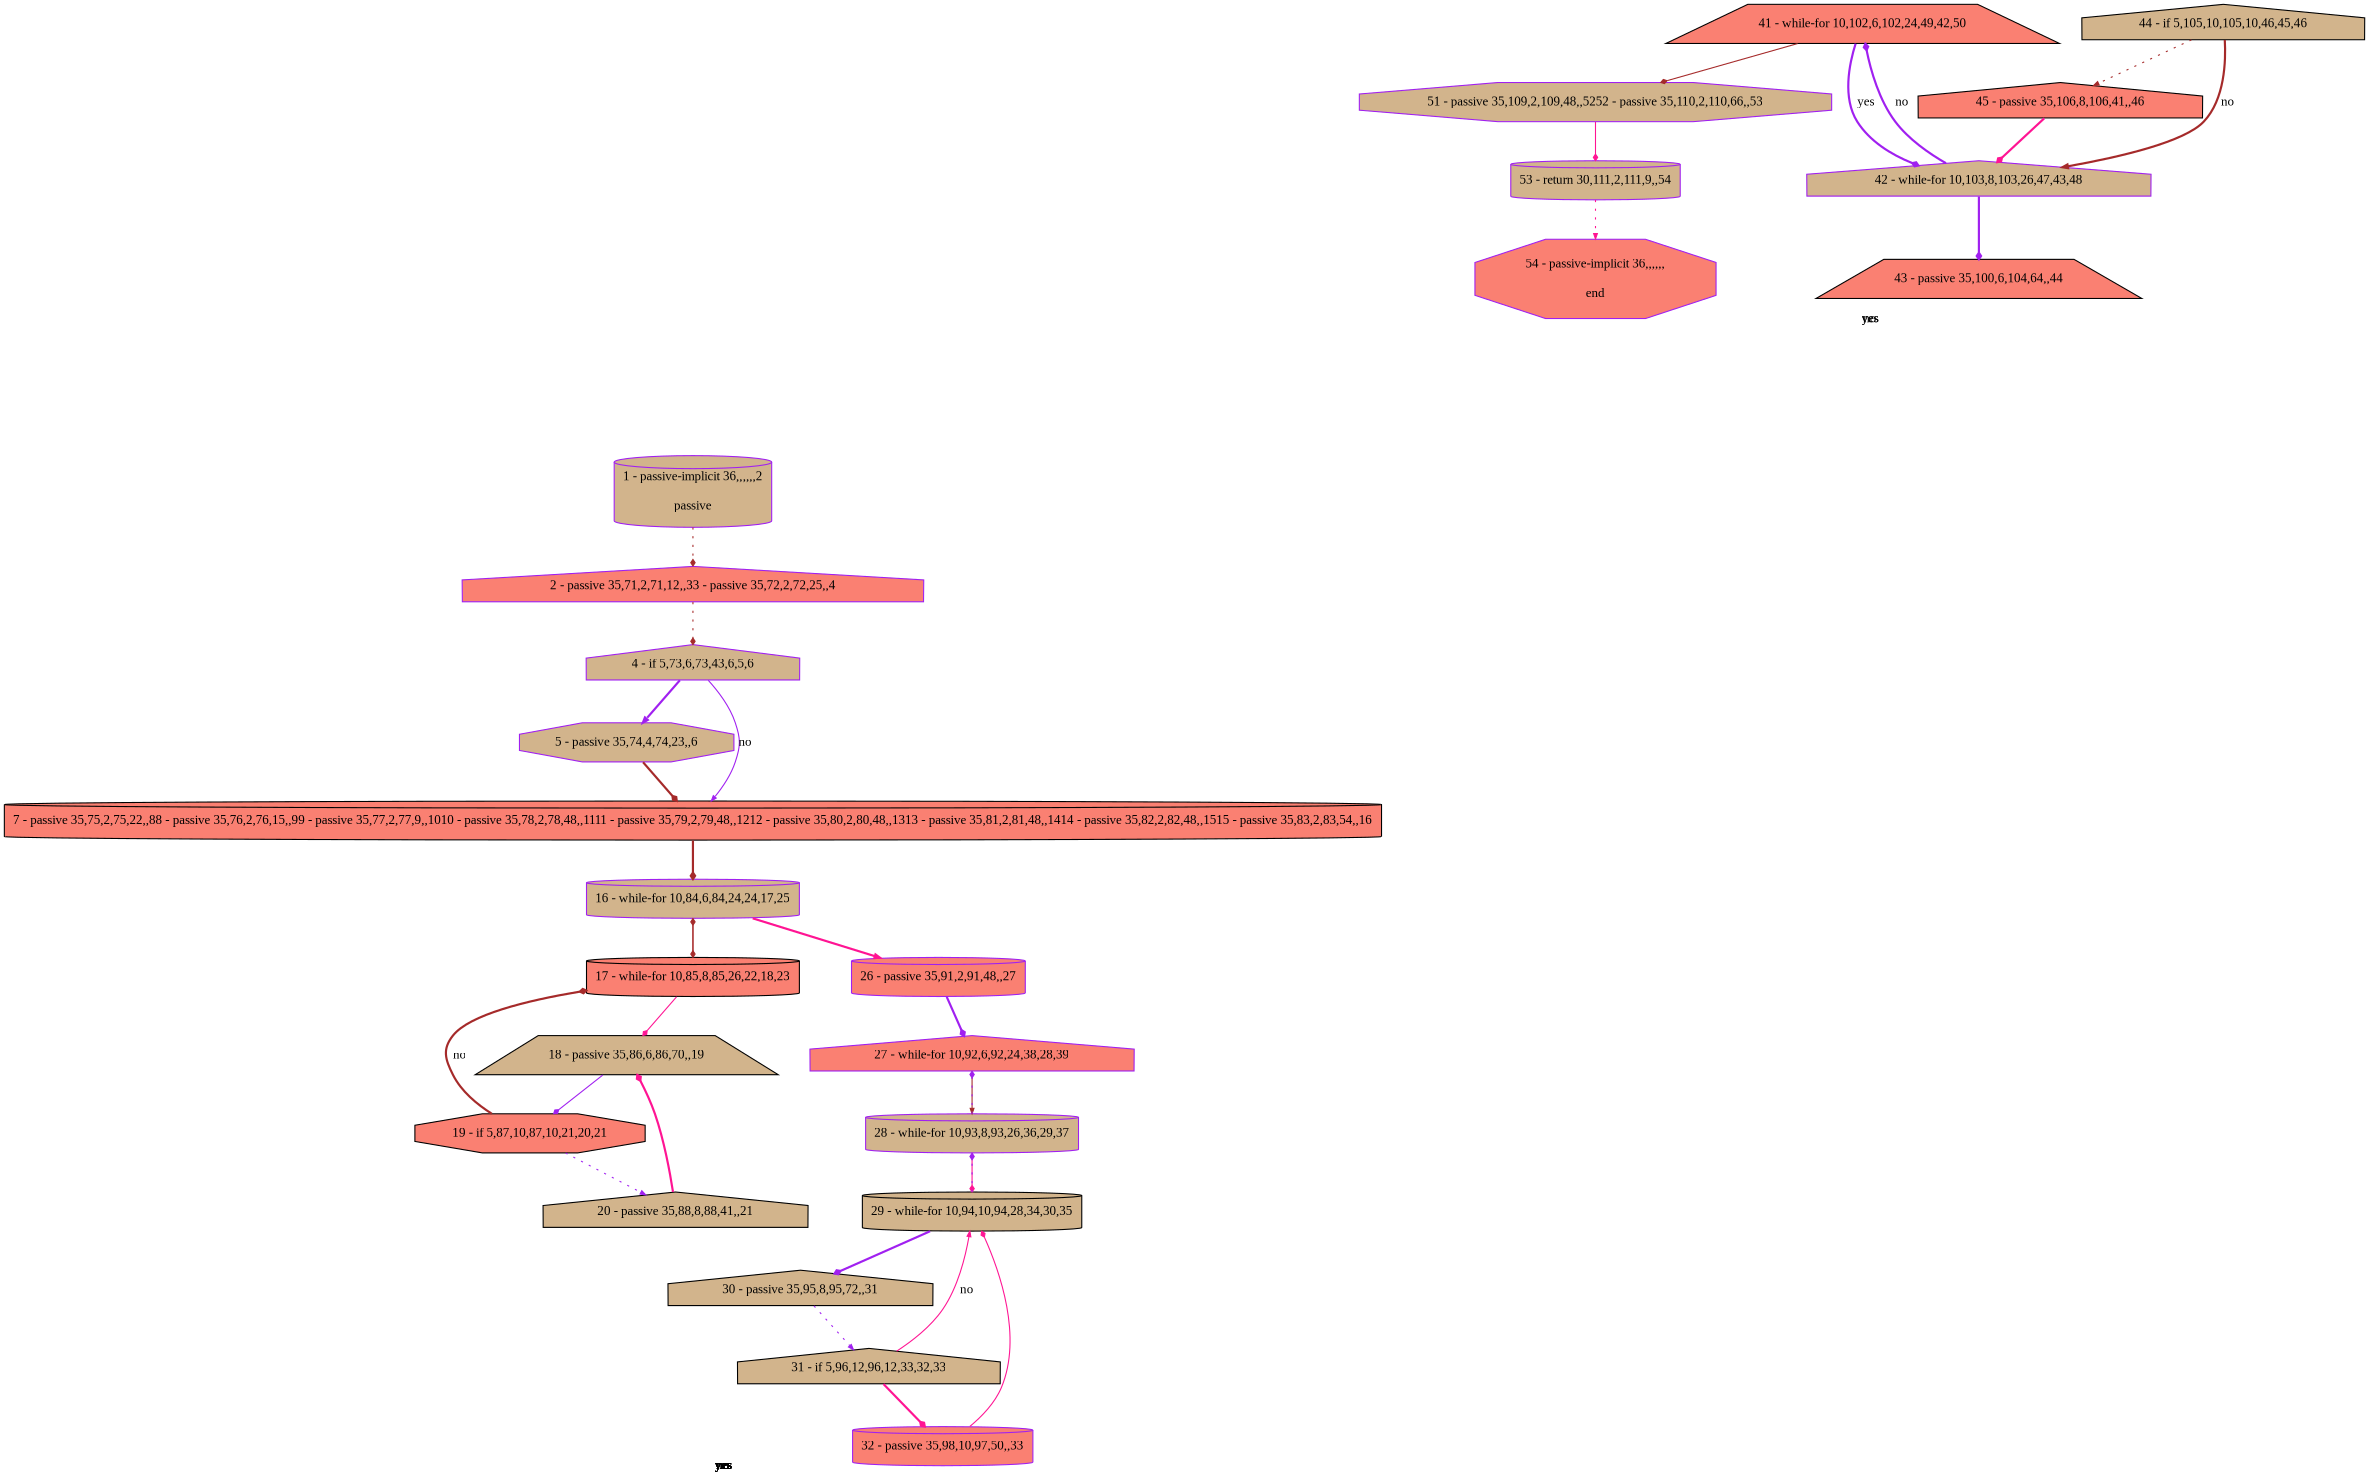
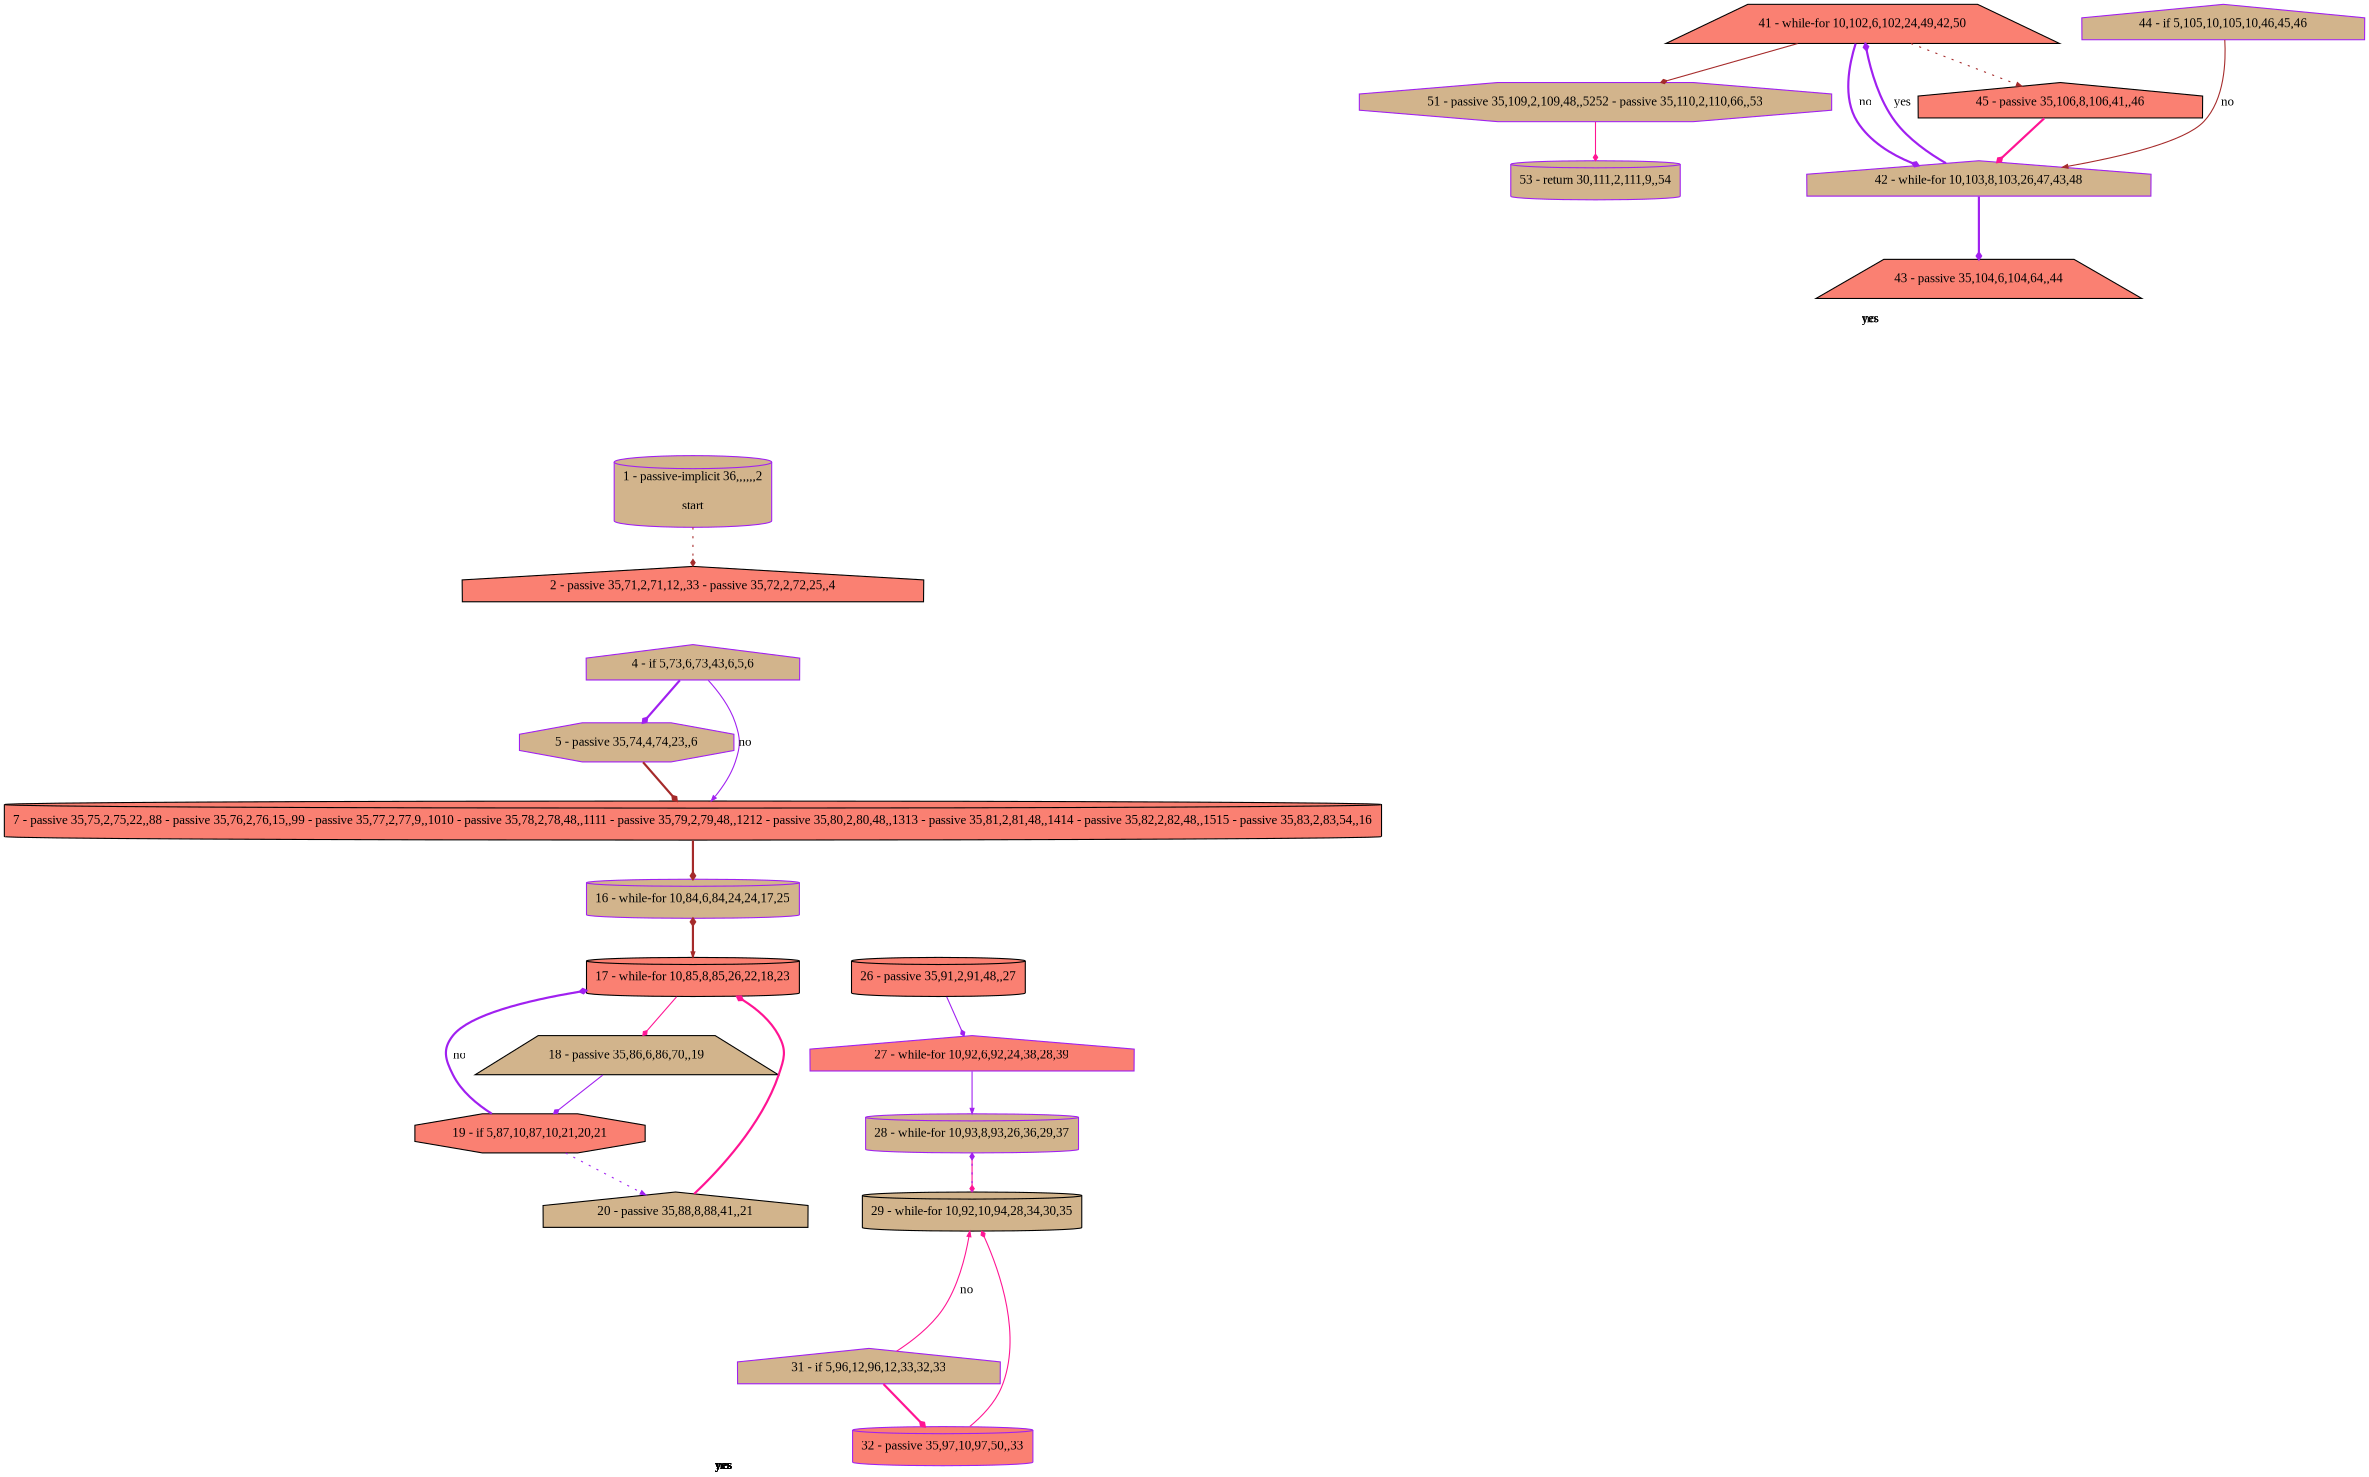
(2223, 24) -> (2223, 24)
(2145, 62) -> (1964, 64)
(1866, 102) -> (1866, 102)
(1902, 102) -> (1902, 102)
(2179, 137) -> (2179, 137)
(1595, 279) -> none
(1979, 279) -> (1979, 279)
(693, 491) -> (693, 491)
(693, 586) -> (693, 586)
(693, 620) -> none
(664, 699) -> (664, 699)
(693, 935) -> (693, 935)
(814, 937) -> none
(693, 941) -> (693, 941)
(938, 977) -> (938, 977)
(954, 1013) -> (954, 1013)
(468, 1024) -> (468, 1024)
(972, 1090) -> (972, 1090)
(972, 1096) -> none
(661, 1135) -> (768, 1100)
(972, 1212) -> (972, 1212)
(800, 1290) -> none
(869, 1368) -> (869, 1368)
(943, 1446) -> (943, 1446)
